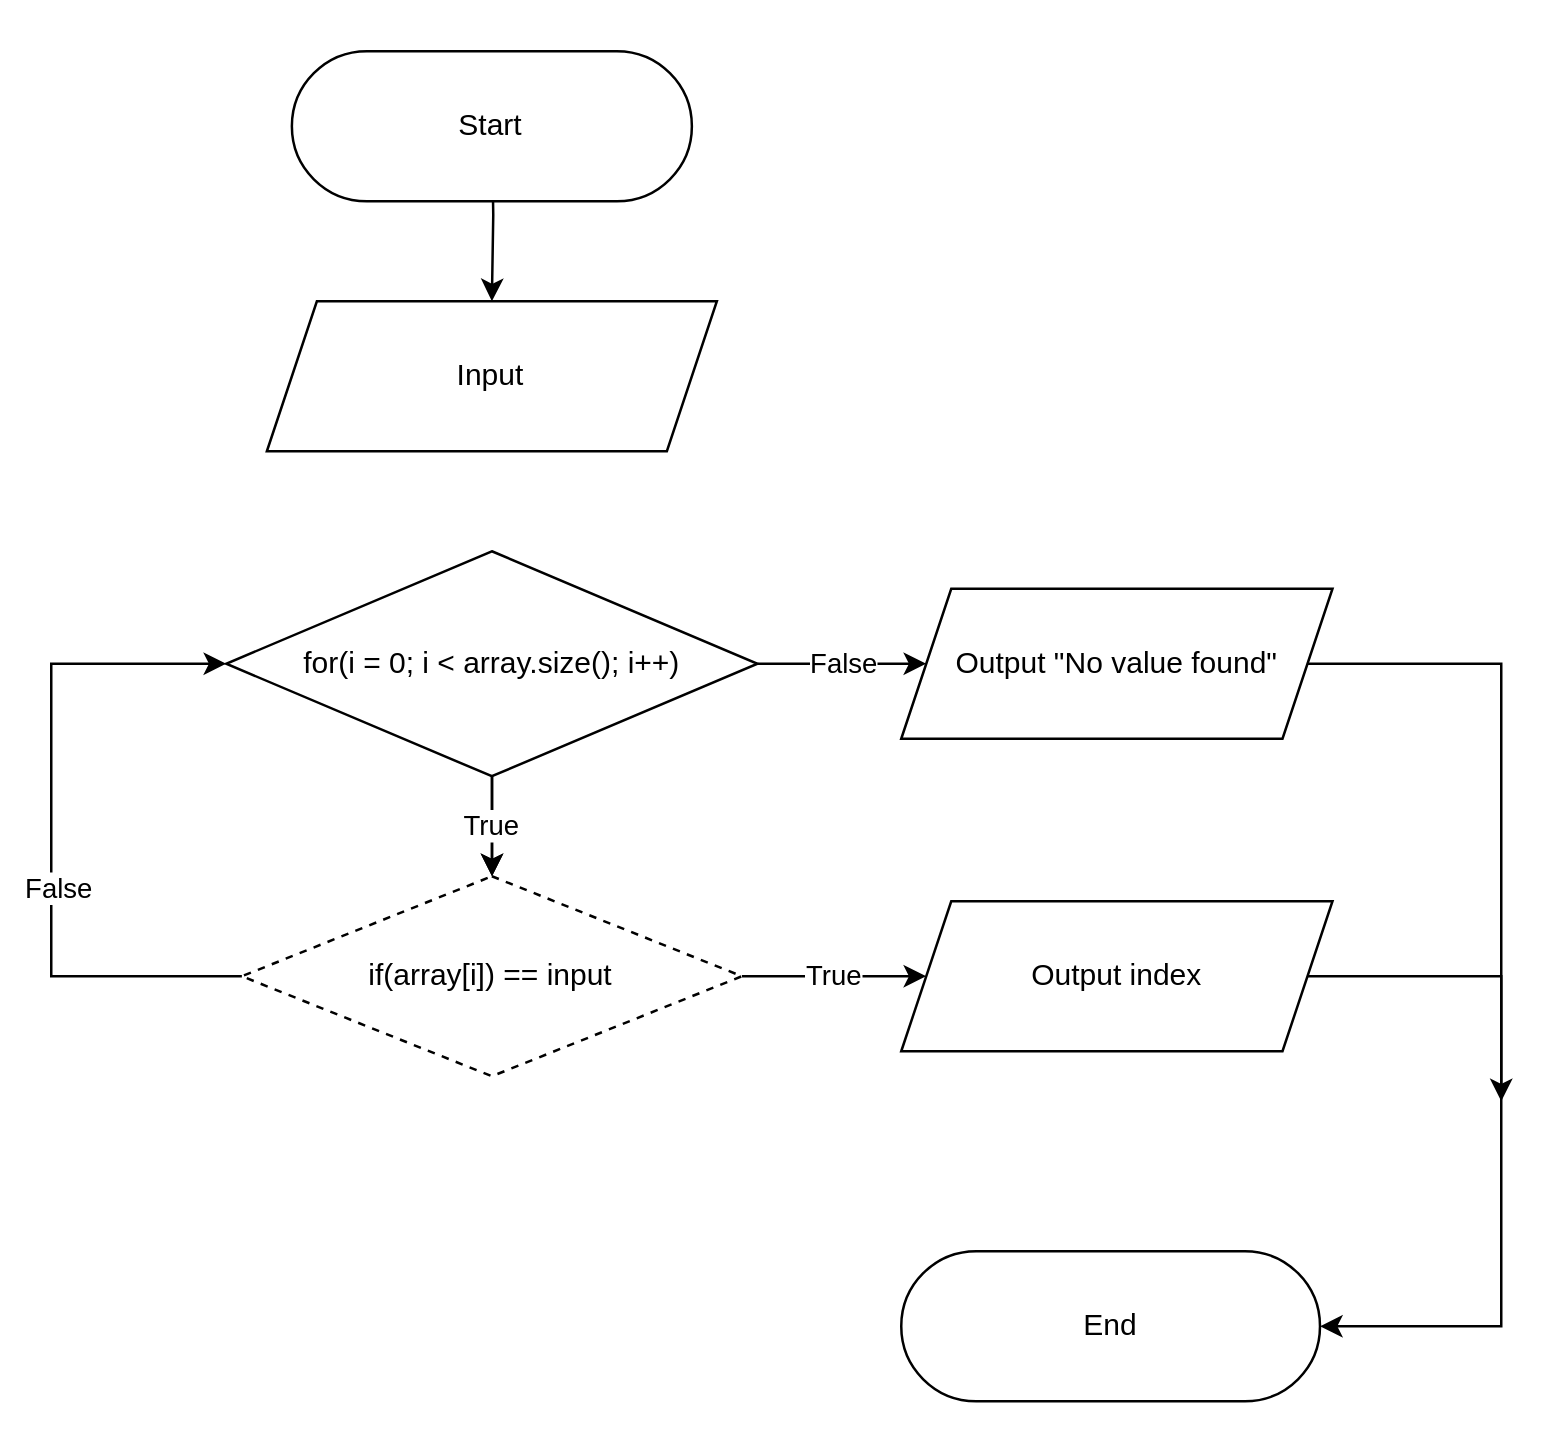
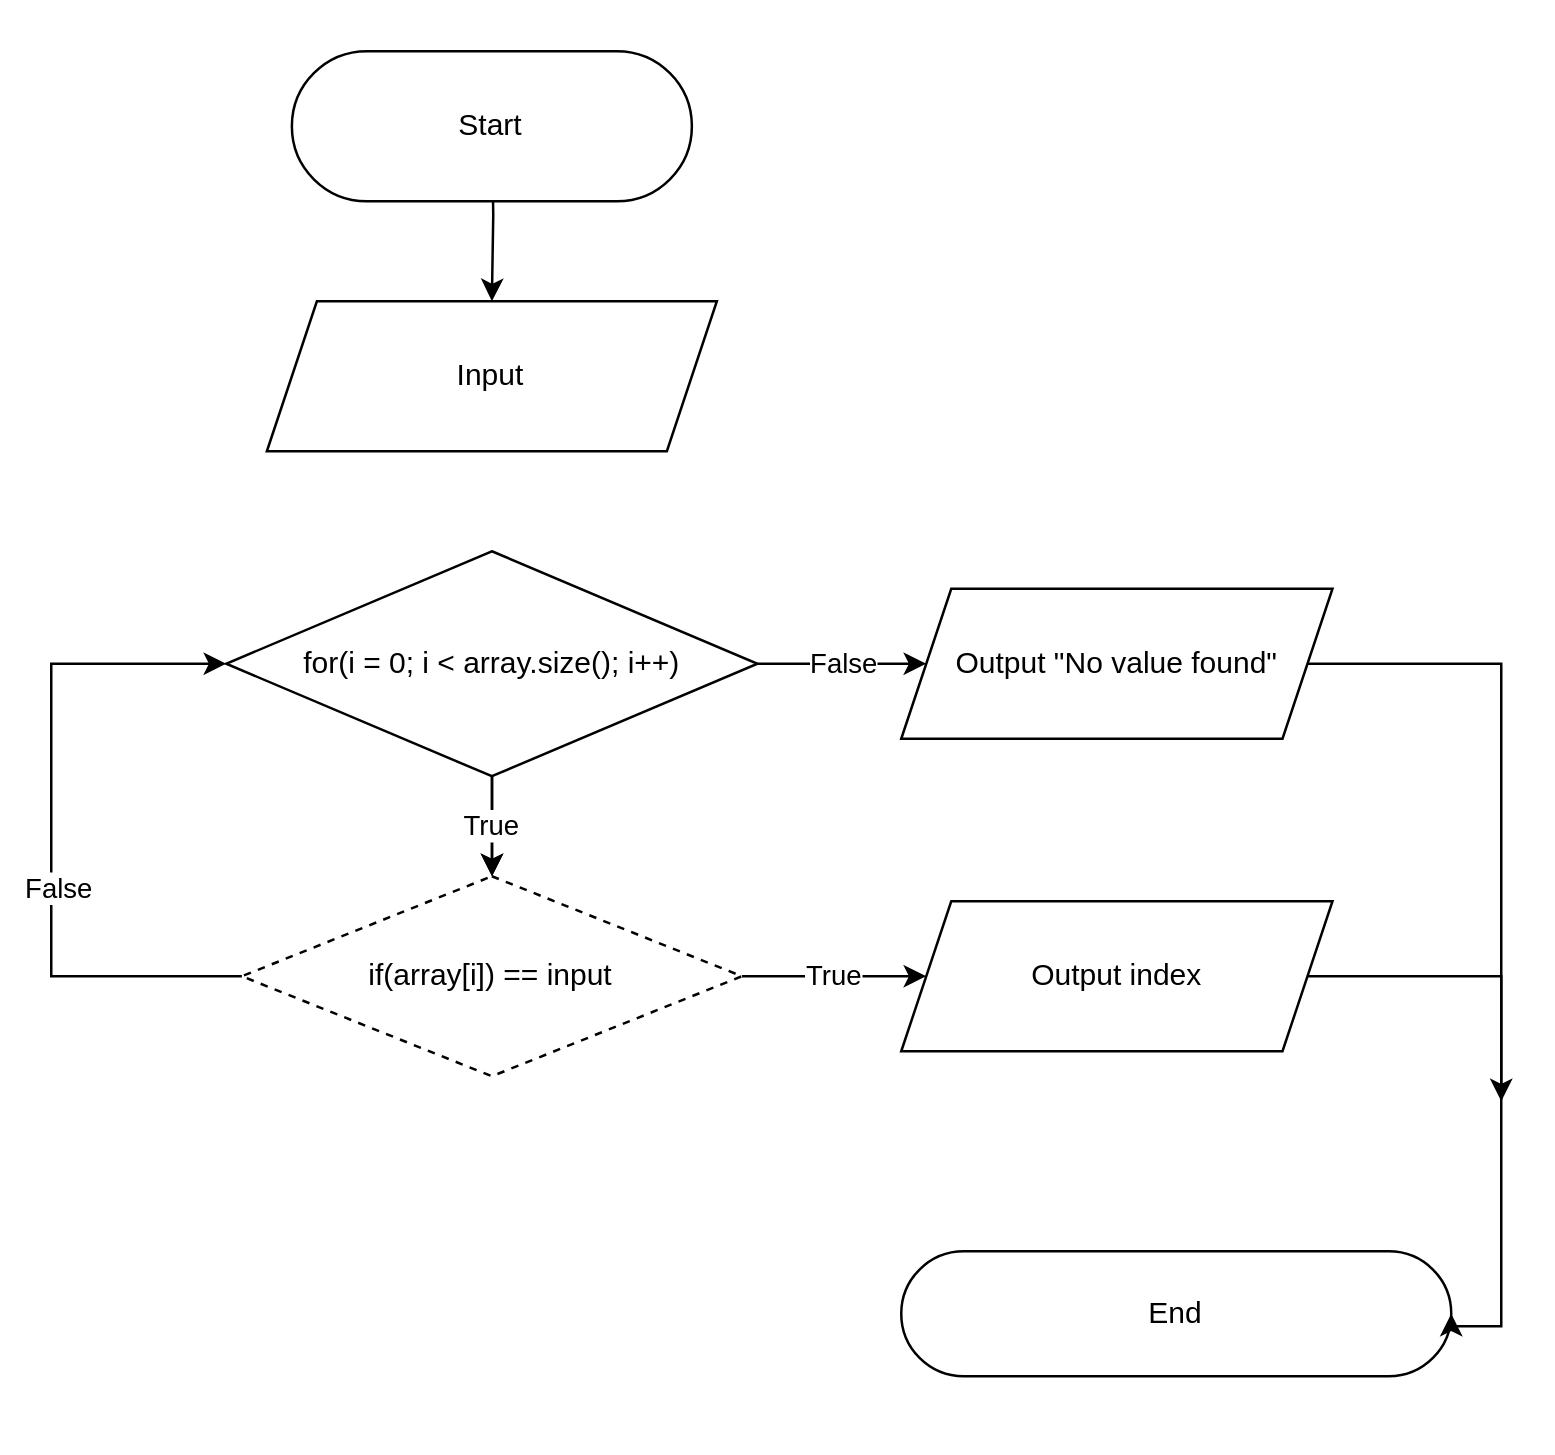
(1111, 1326) -> (1176, 1314)
